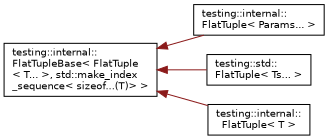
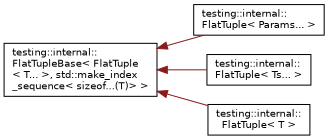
(259, 70) -> (259, 70)
